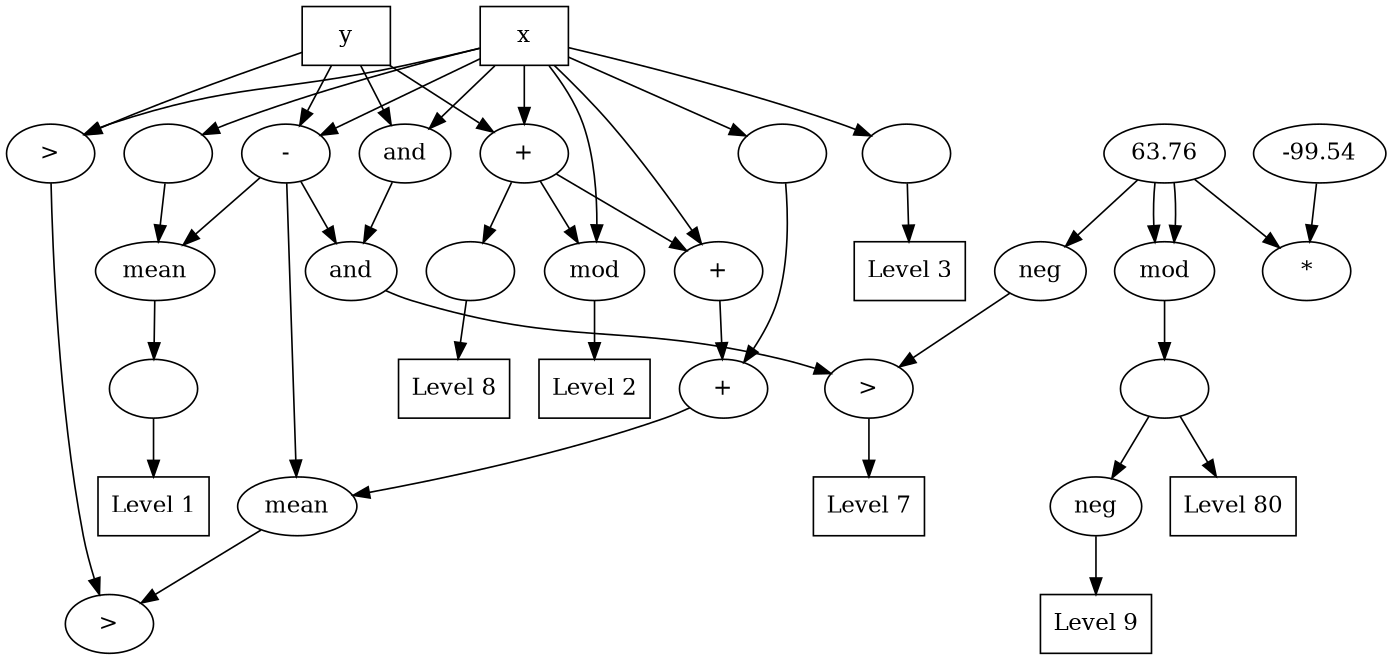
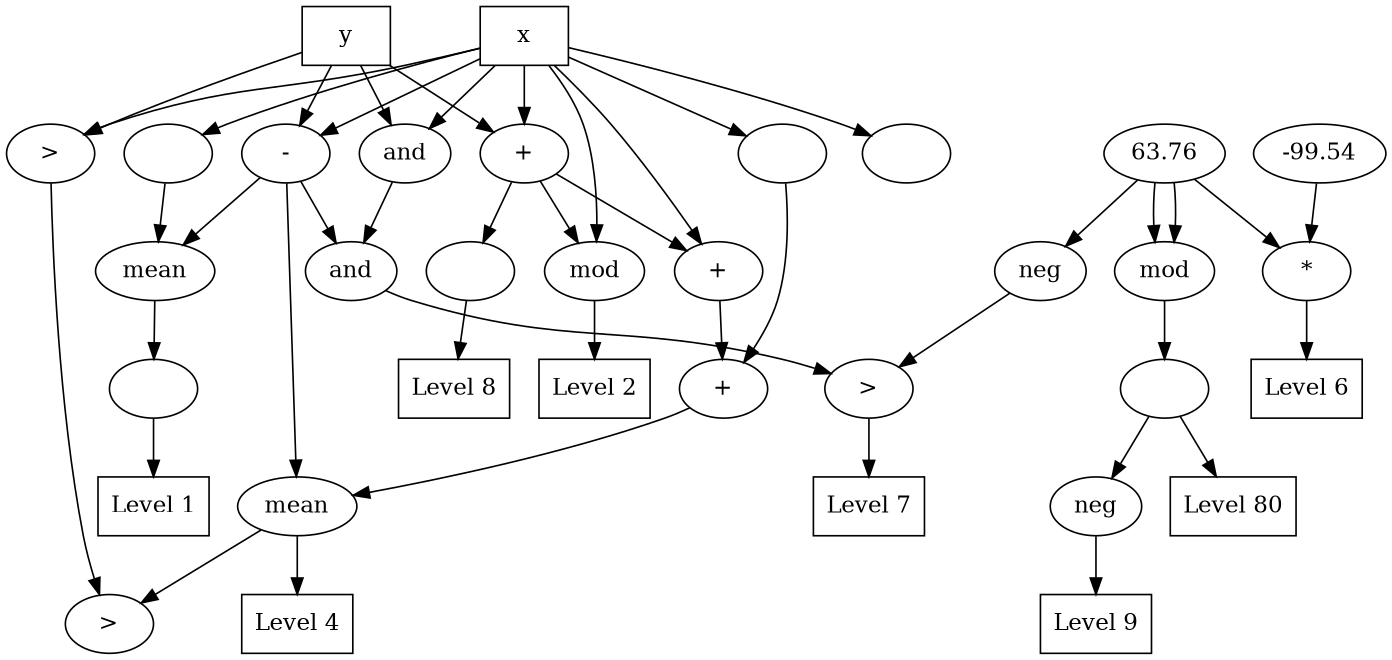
(910, 271) -> none
none -> (1307, 389)
none -> (297, 624)
